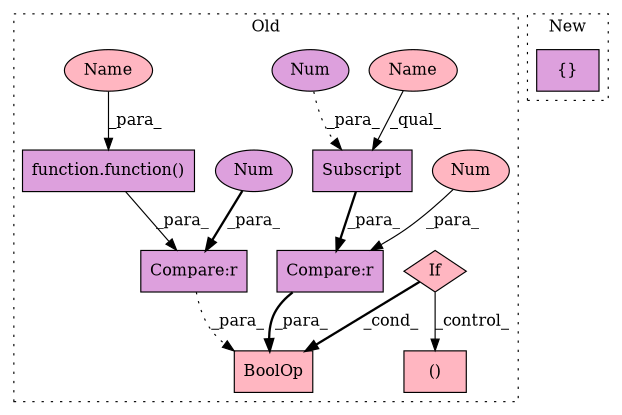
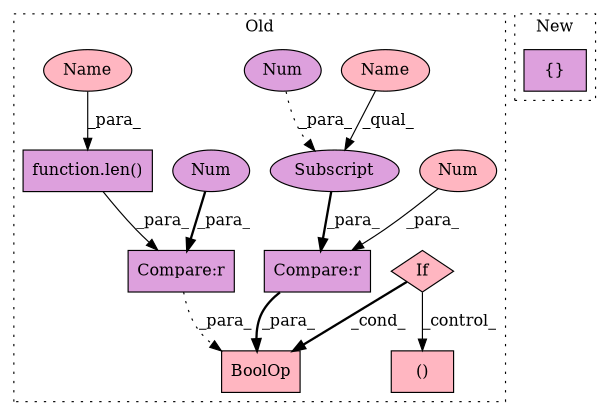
(108, 171) -> (88, 171)
(362, 171) -> (335, 171)
